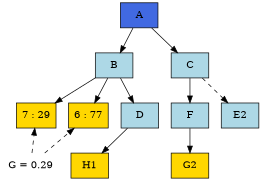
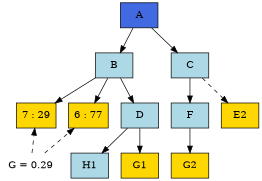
(240, 116) -> (240, 116)
(90, 166) -> (90, 166)
none -> (140, 166)
